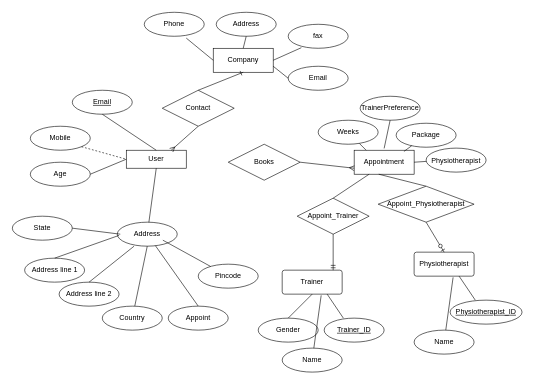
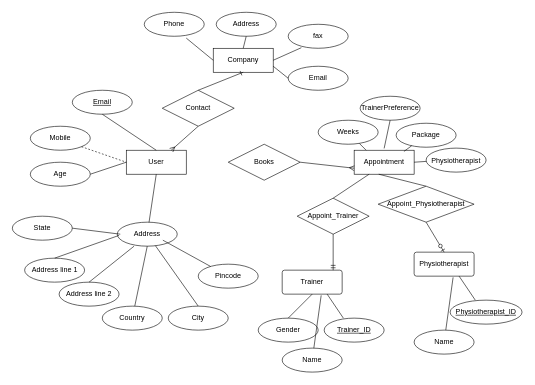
(156, 159) -> (156, 162)
(198, 318) -> (198, 318)
